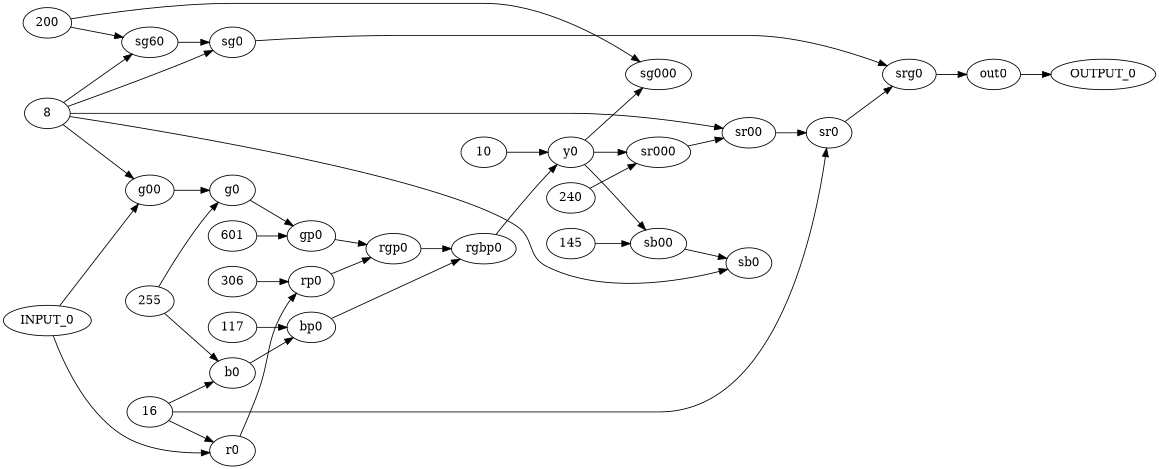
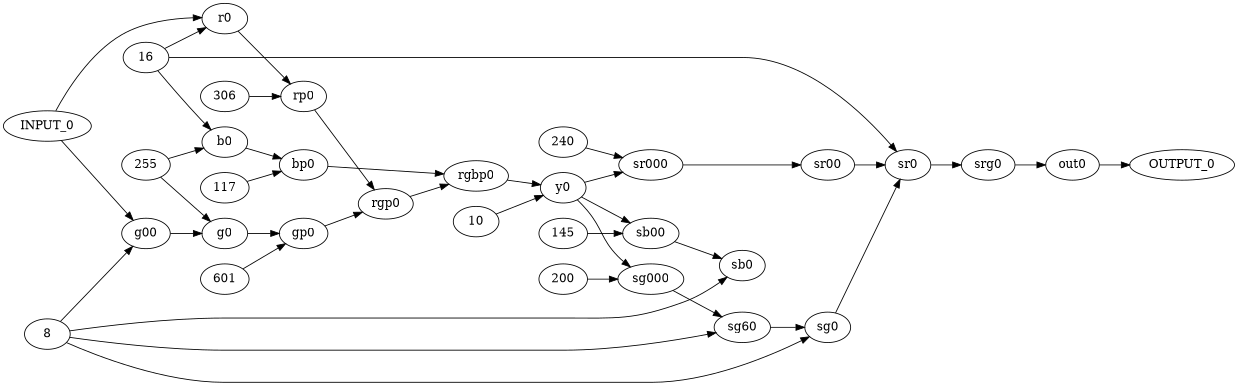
(93, 31) -> (696, 303)
(569, 36) -> (866, 250)
(393, 113) -> none
